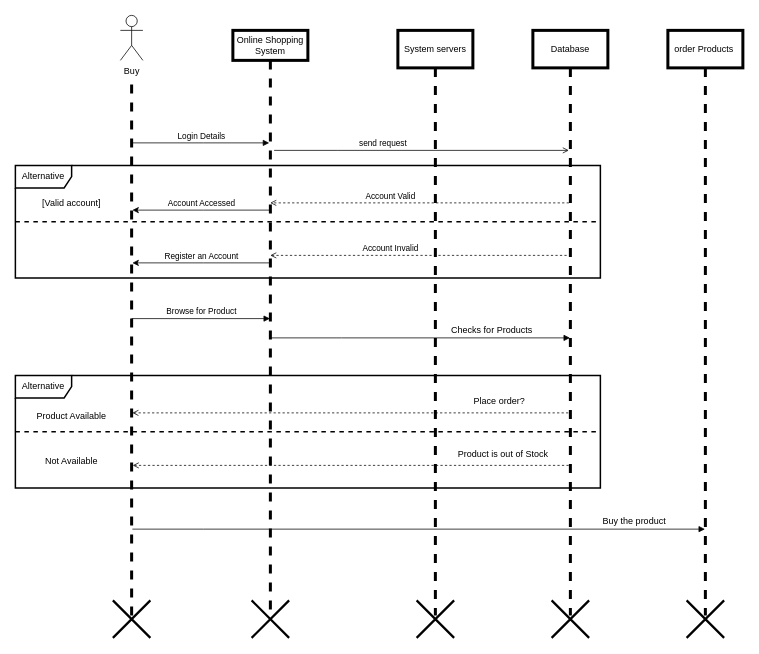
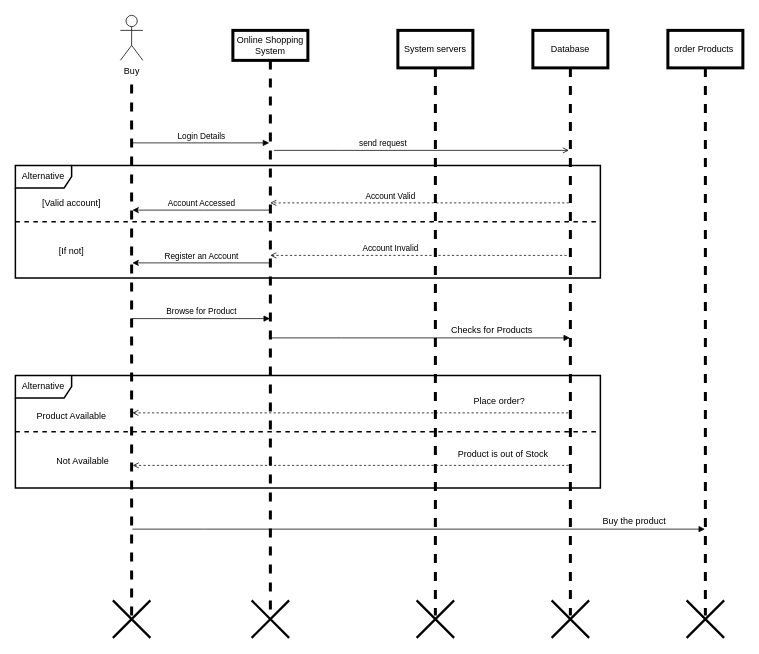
none -> (72, 252)
(72, 462) -> (83, 462)
